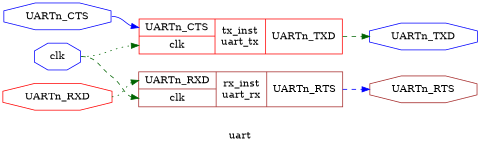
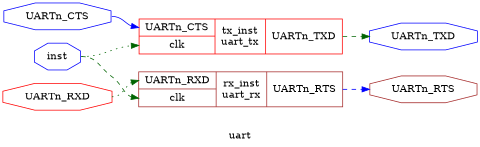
(57, 57) -> (57, 57)
